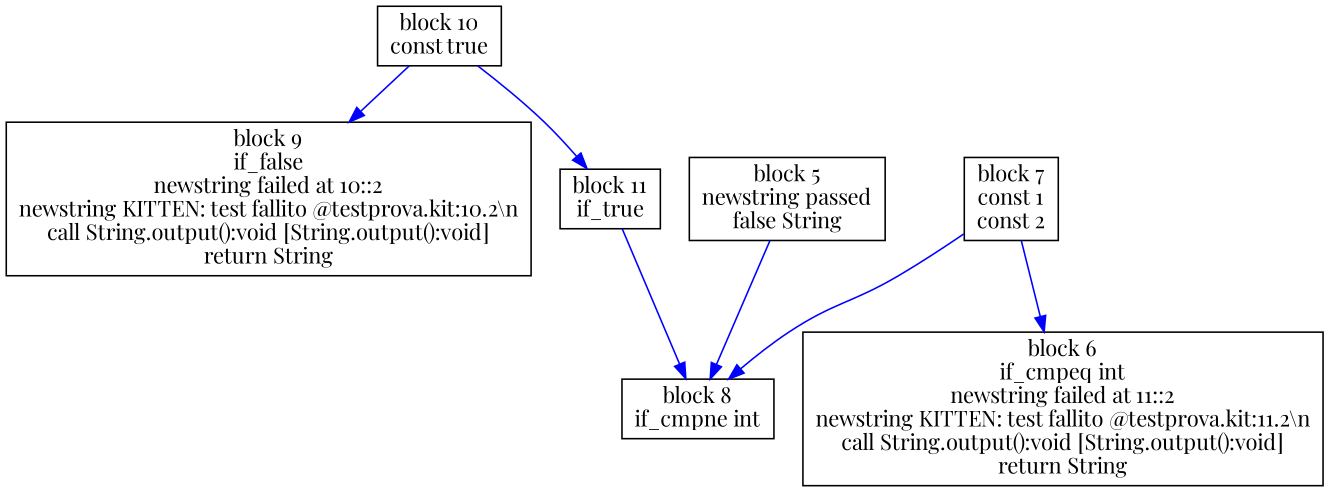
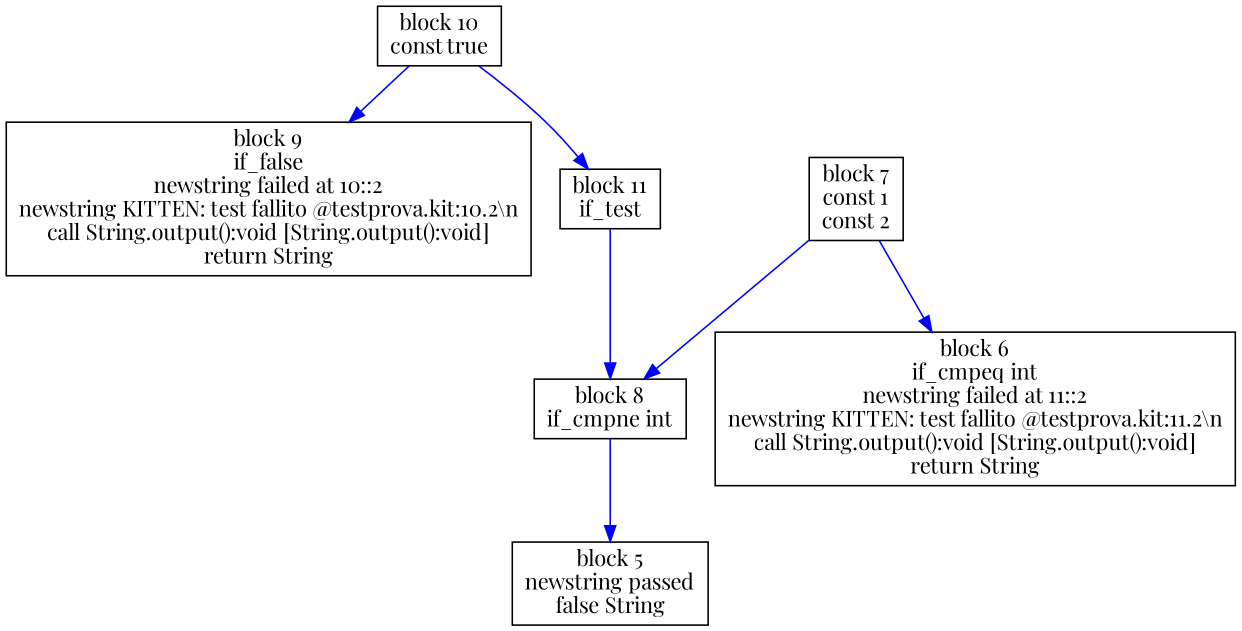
(610, 199) -> (610, 199)
(743, 303) -> (610, 482)
